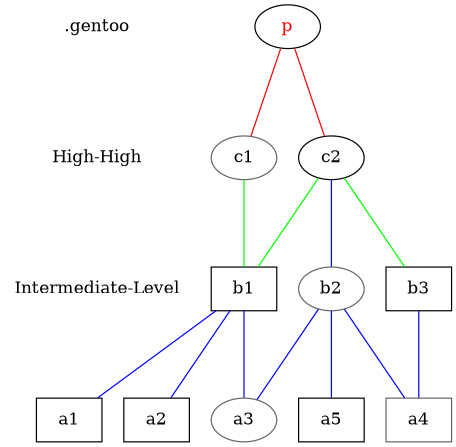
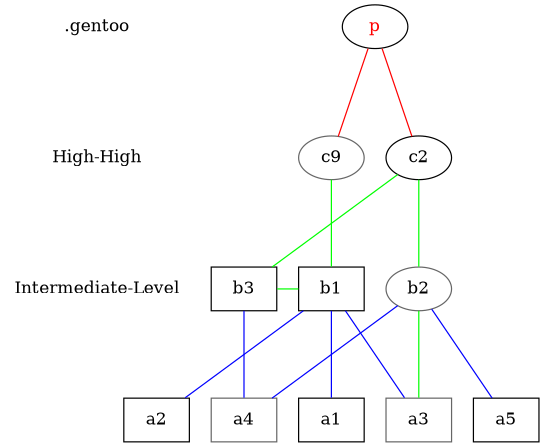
(244, 158) -> (331, 158)
(288, 222) -> (288, 289)
(331, 223) -> (419, 223)
(288, 354) -> (419, 354)
(244, 420) -> (419, 420)
